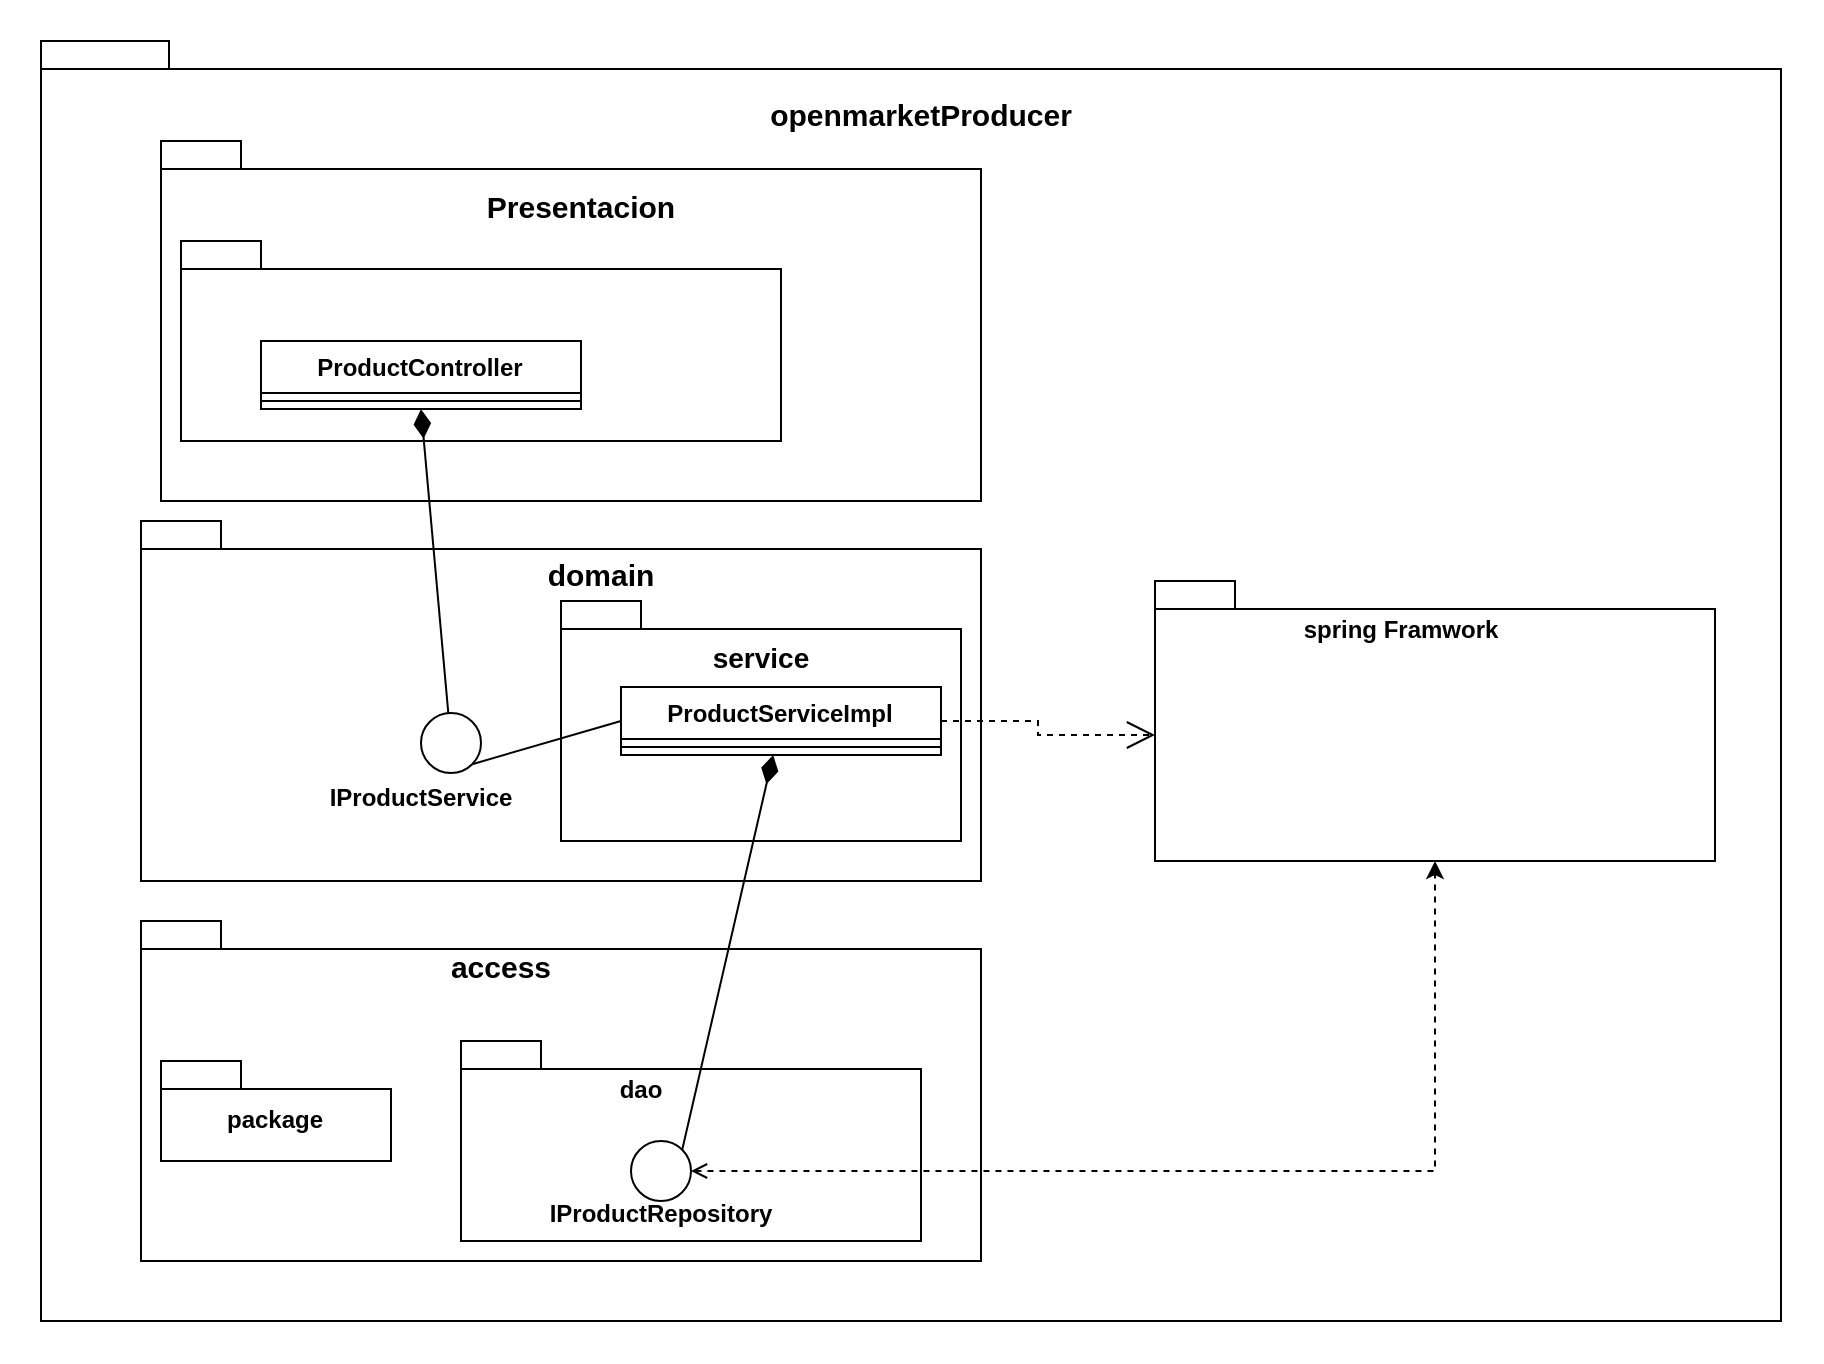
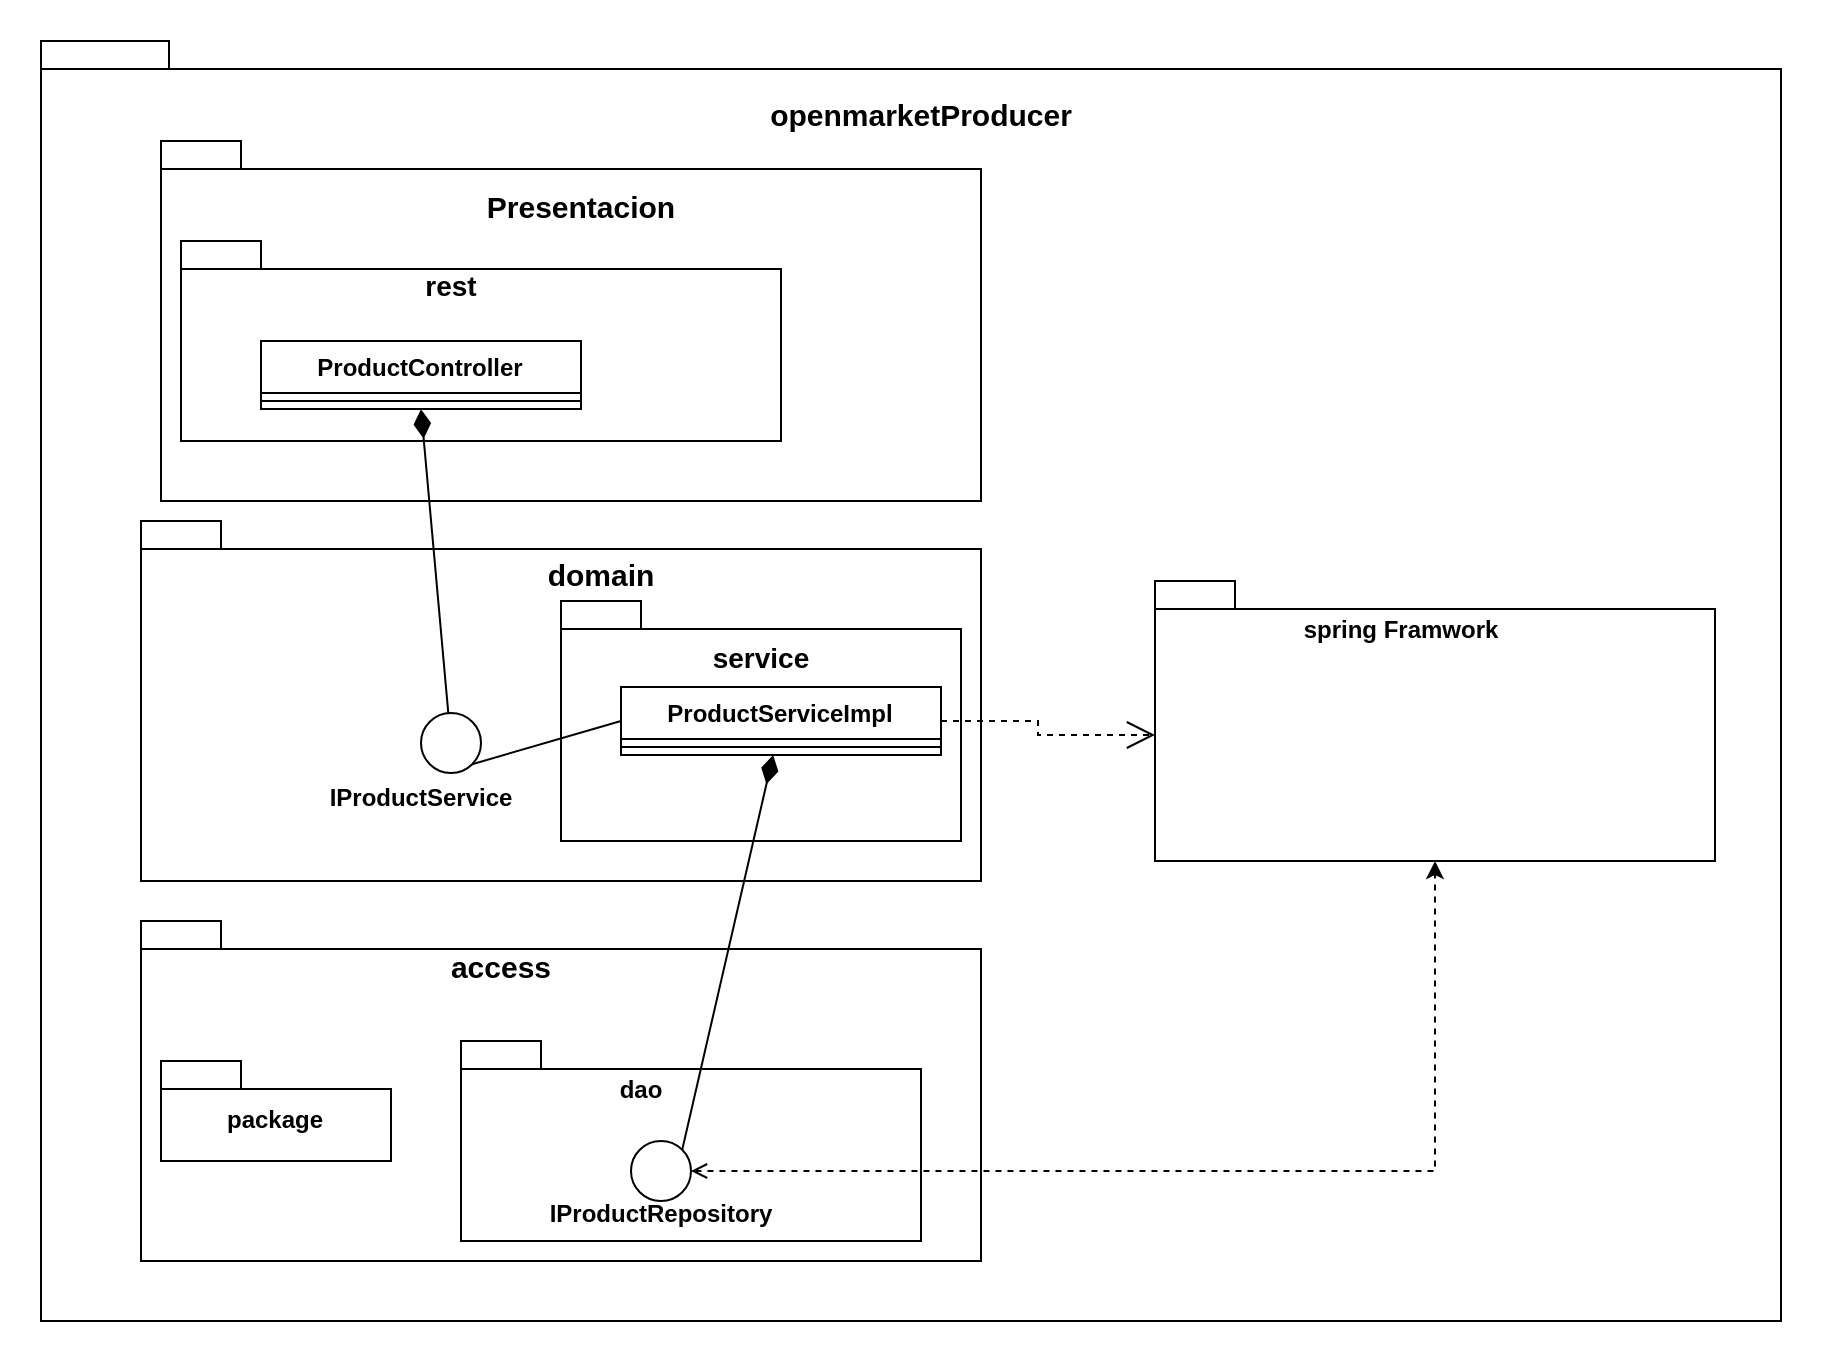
none -> (451, 287)
